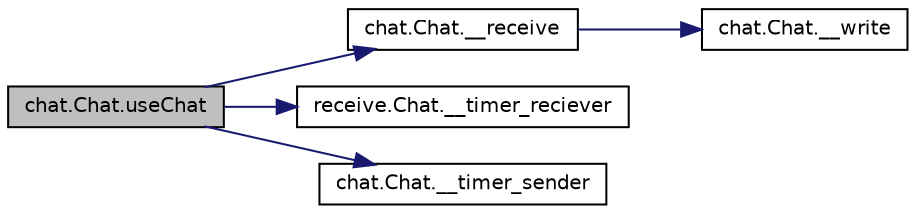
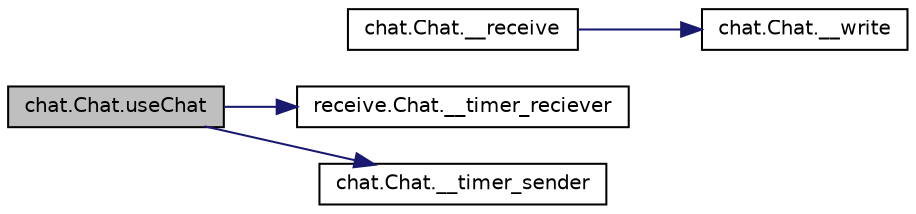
(280, 70) -> none
